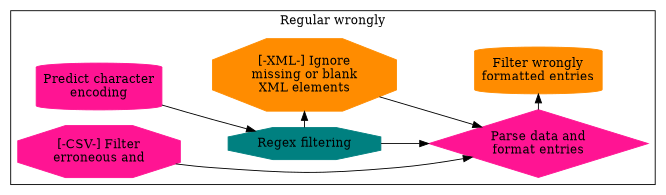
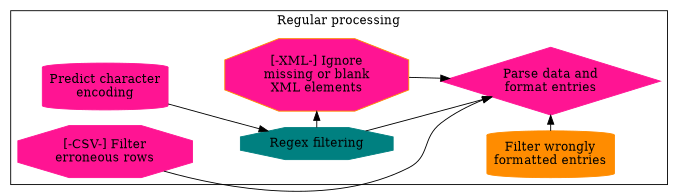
(333, 21) -> (339, 21)
(304, 75) -> (317, 75)
(538, 106) -> (551, 128)
(99, 152) -> (105, 152)
